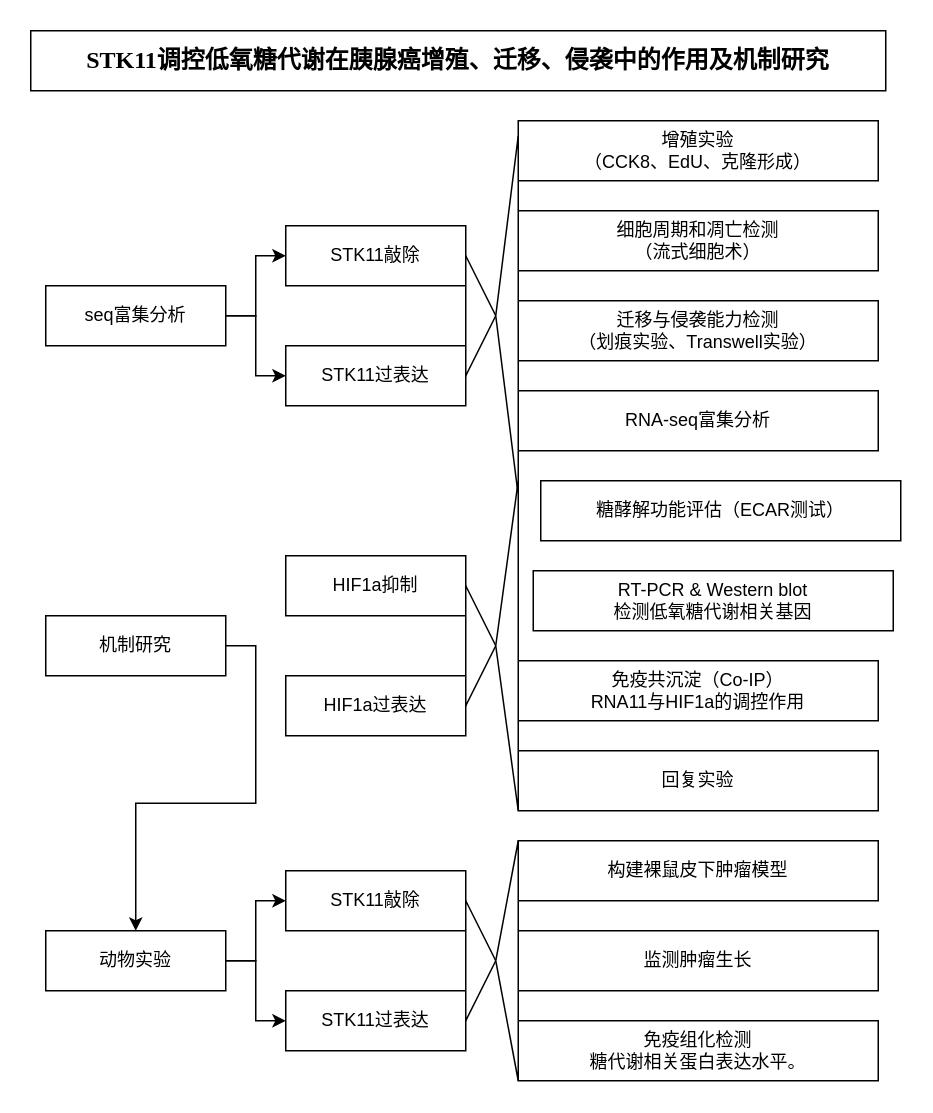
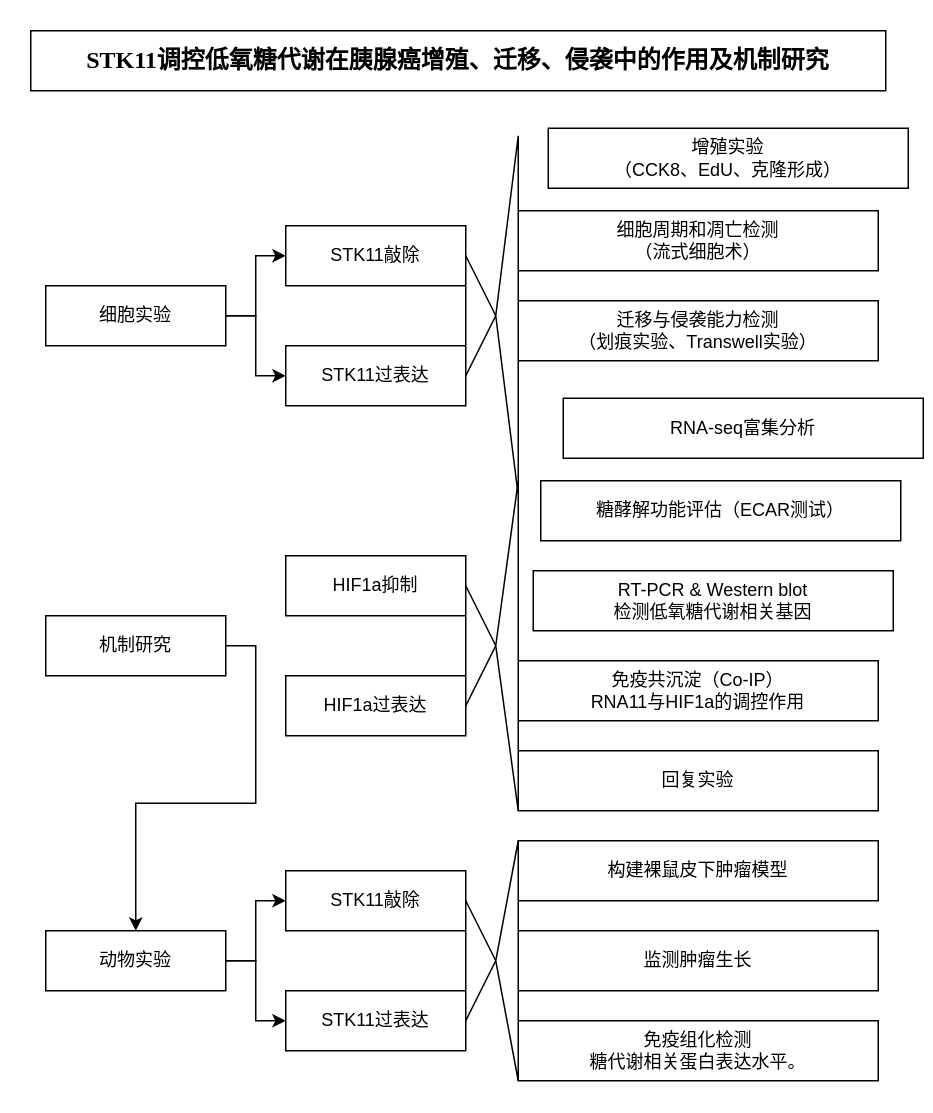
(698, 151) -> (728, 158)
(136, 316) -> (136, 316)
(698, 421) -> (743, 428)
